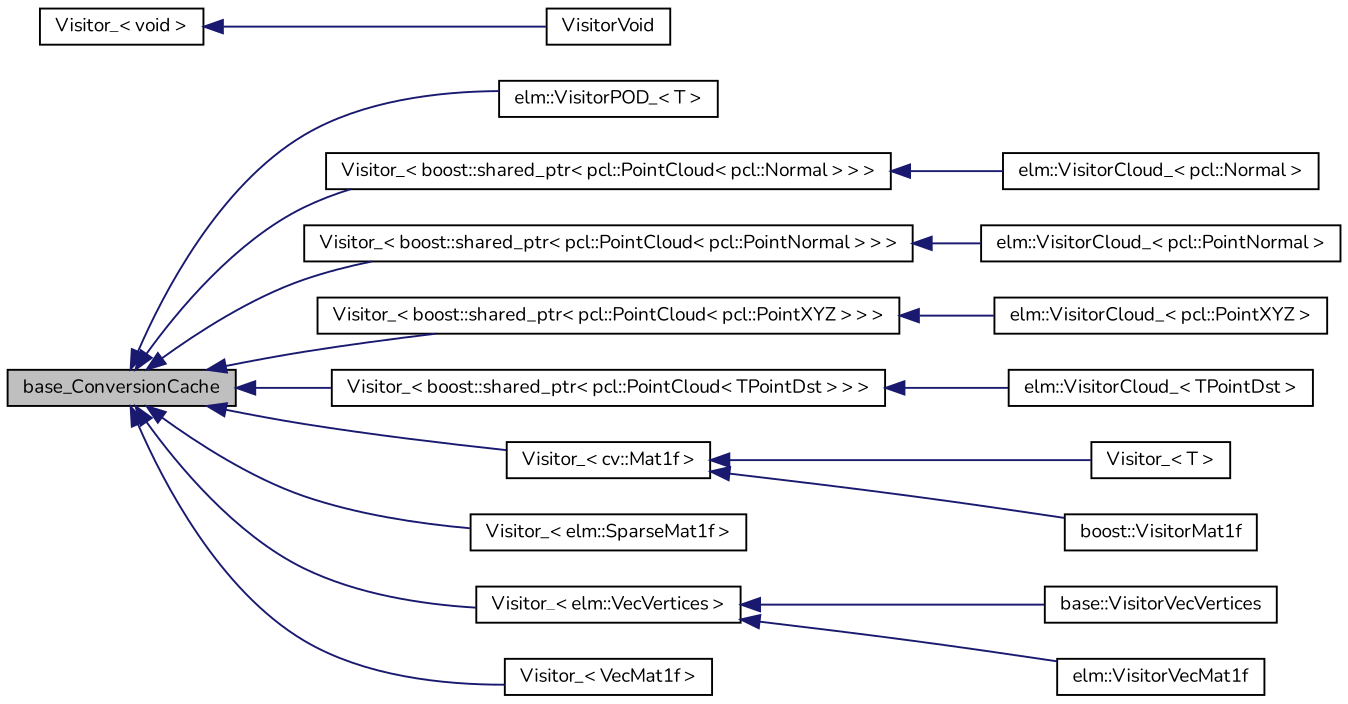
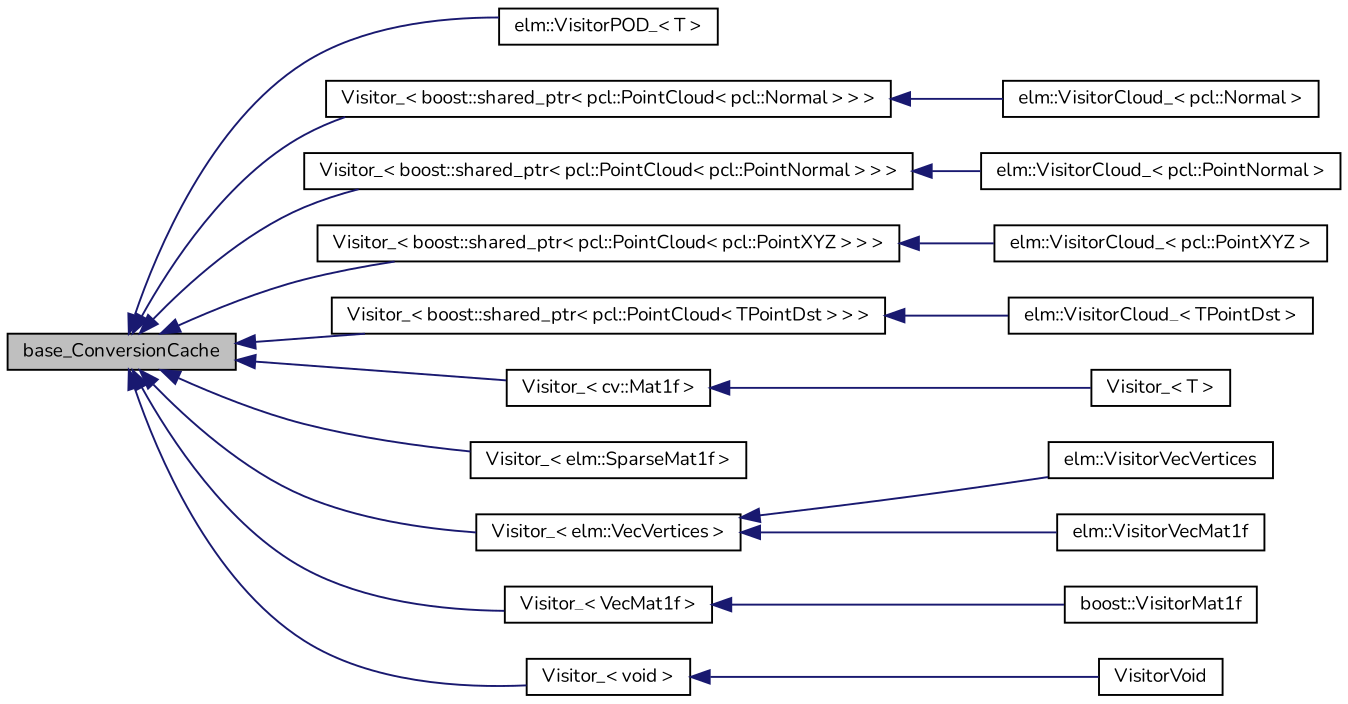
(897, 494) -> (898, 605)
(1161, 605) -> (1161, 460)
none -> (273, 617)
